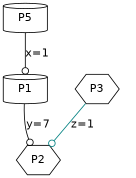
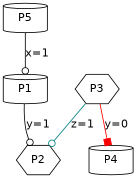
(38, 125) -> (38, 125)
none -> (111, 160)
